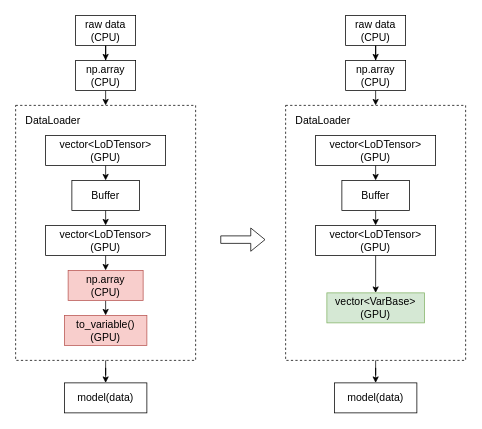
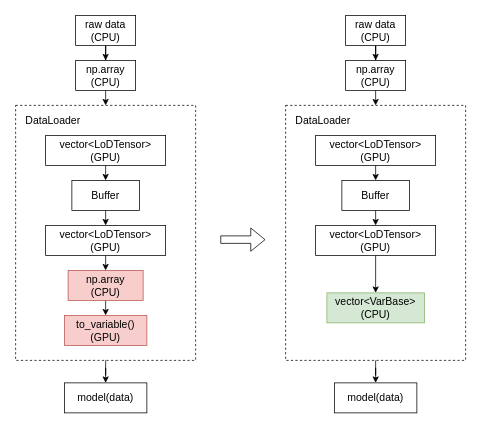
(375, 308) -> (375, 308)
